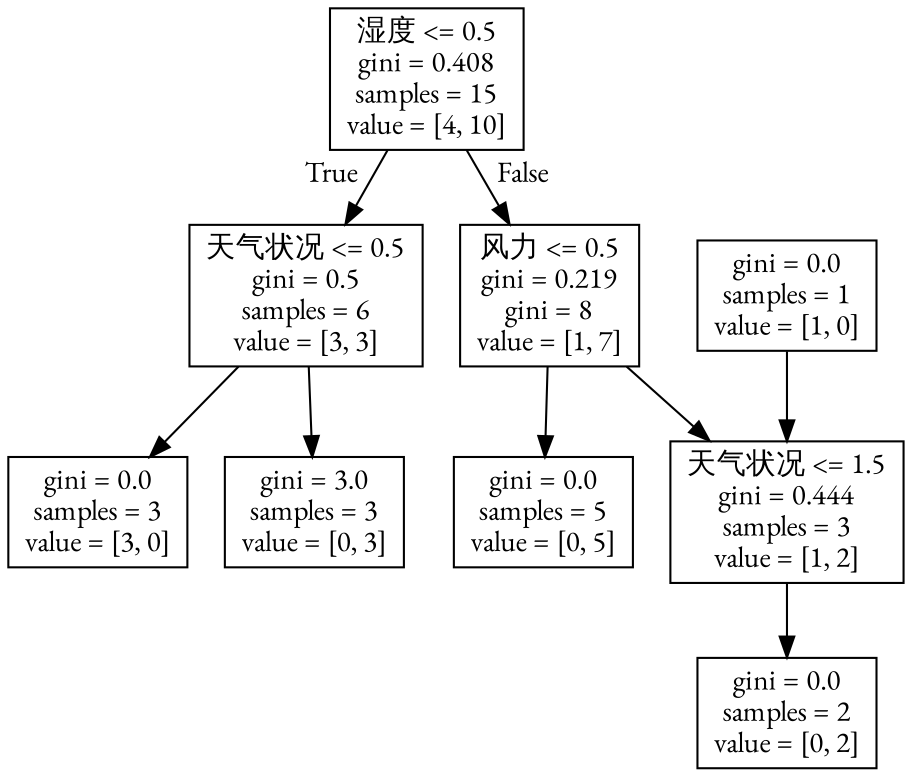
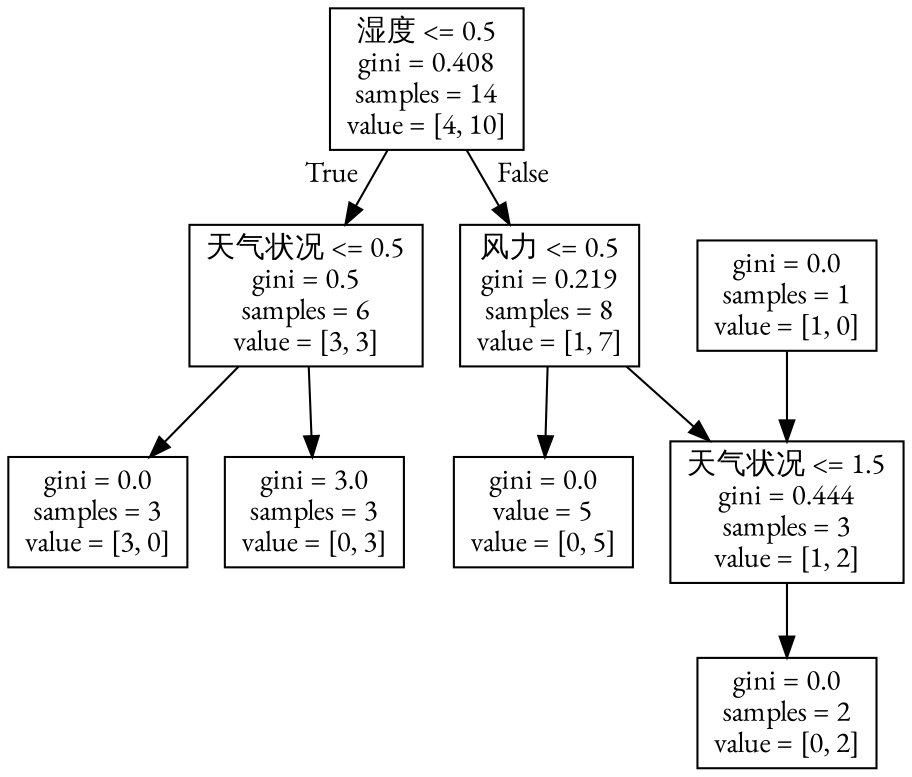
(427, 79) -> (427, 79)
(550, 296) -> (550, 296)
(543, 512) -> (543, 512)
